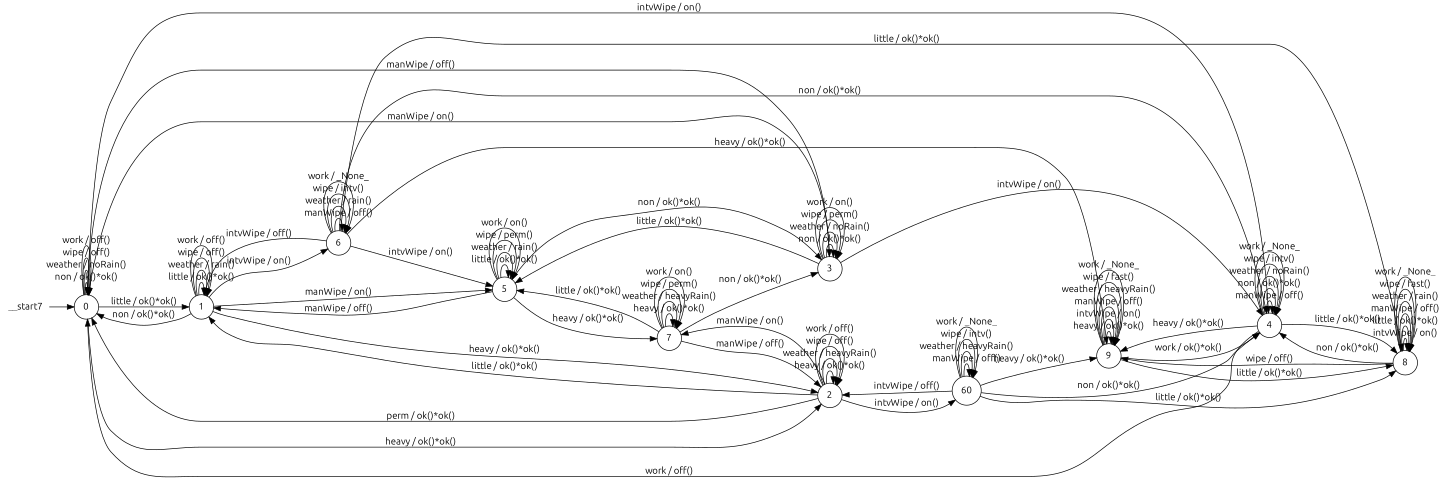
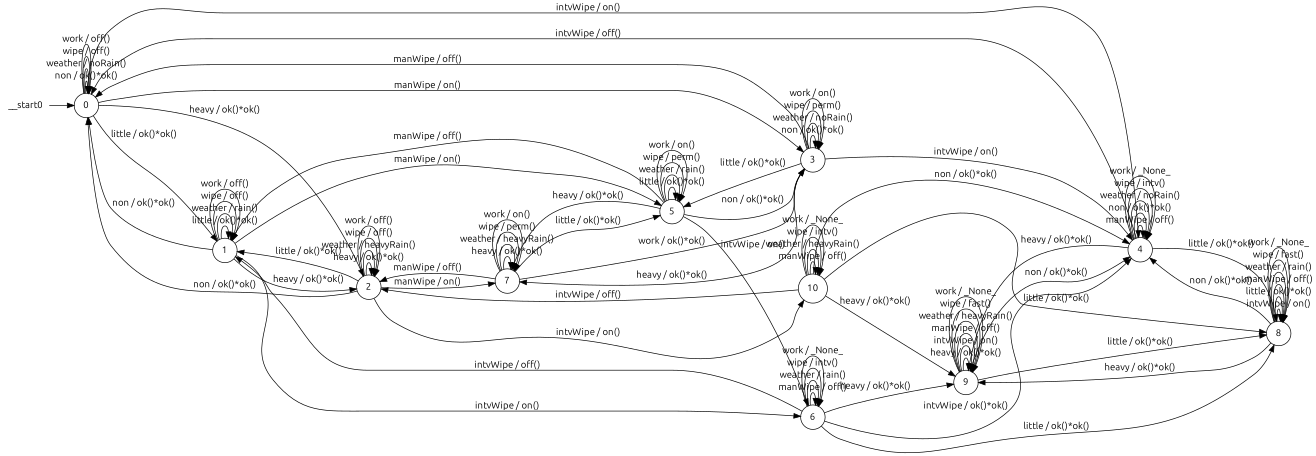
(830, 91) -> (966, 406)
(418, 265) -> (757, 299)
(750, 279) -> (672, 241)
none -> (705, 281)
(26, 307) -> (26, 105)
(1189, 348) -> (1056, 273)
(1270, 359) -> (1140, 368)
(967, 391) -> (813, 289)
(421, 416) -> (225, 285)
(669, 471) -> (588, 34)
